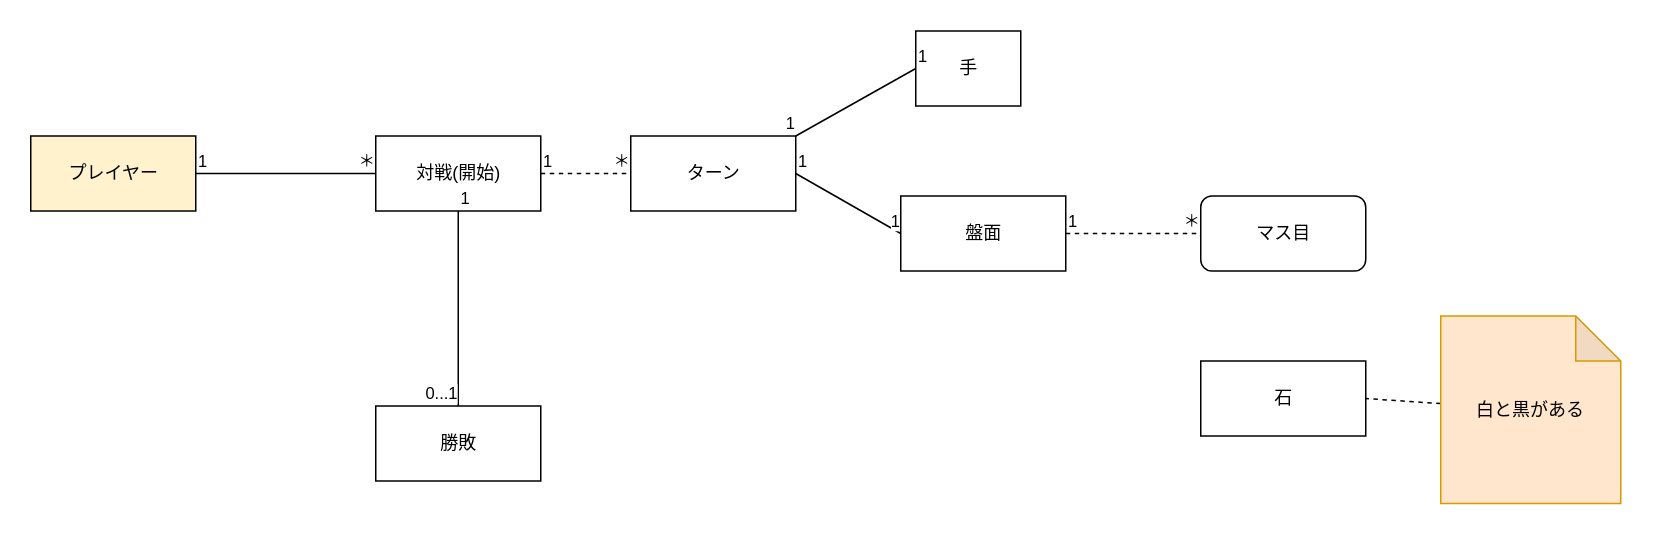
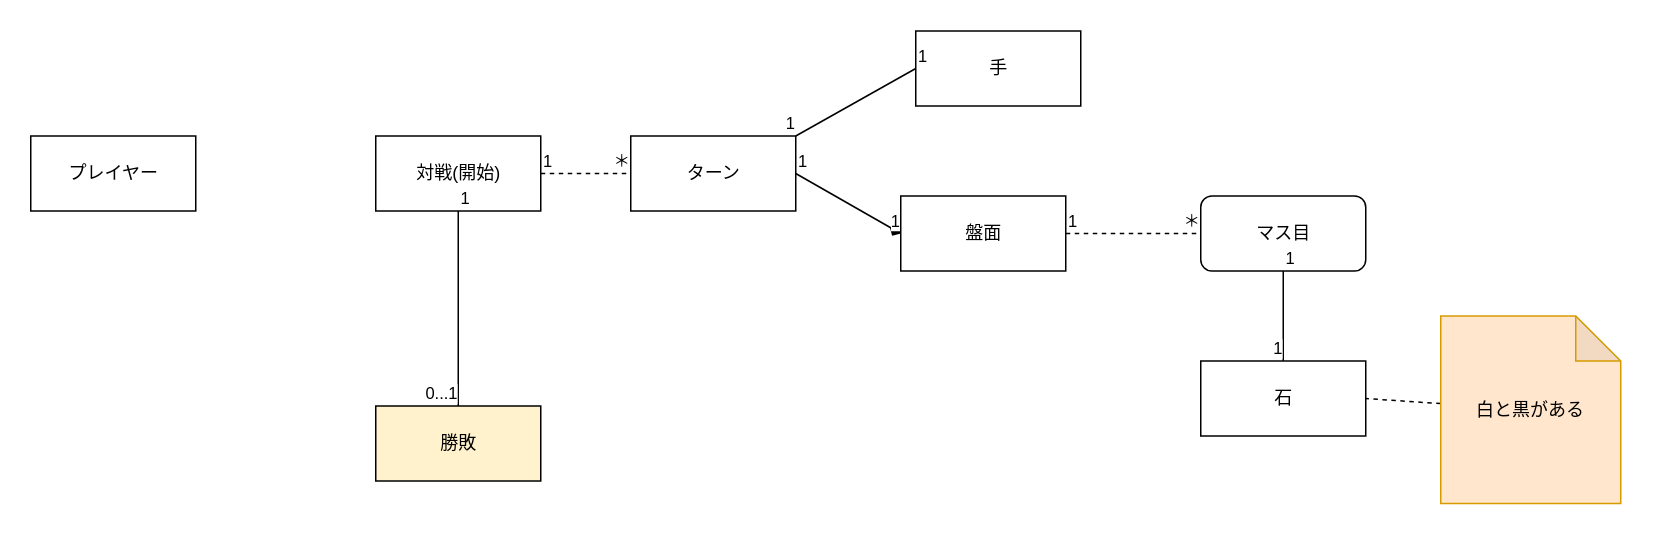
(968, 68) -> (998, 68)
(113, 173) -> (113, 173)
(286, 173) -> none
(895, 230) -> (890, 227)
none -> (1283, 316)
(458, 443) -> (458, 443)
